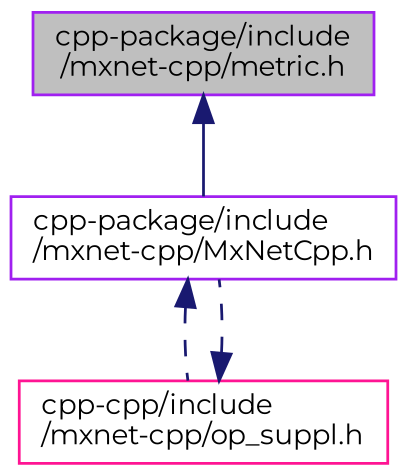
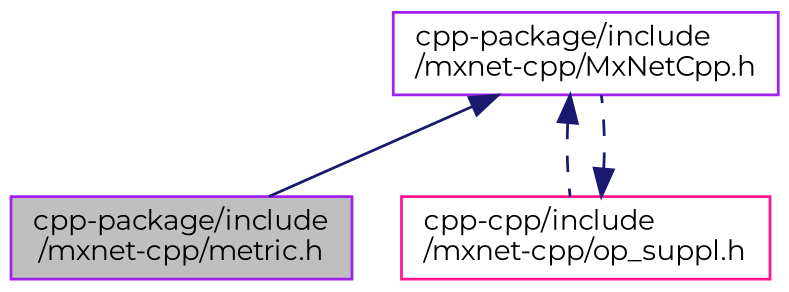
(204, 160) -> (371, 151)
